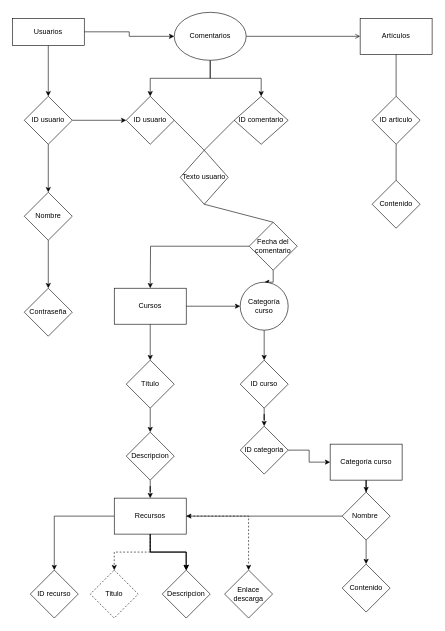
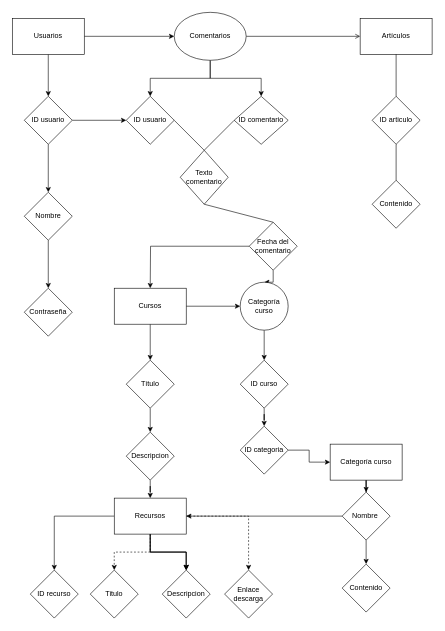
(48, 32) -> (48, 36)
(204, 177) -> (204, 177)
(114, 594) -> (114, 594)
